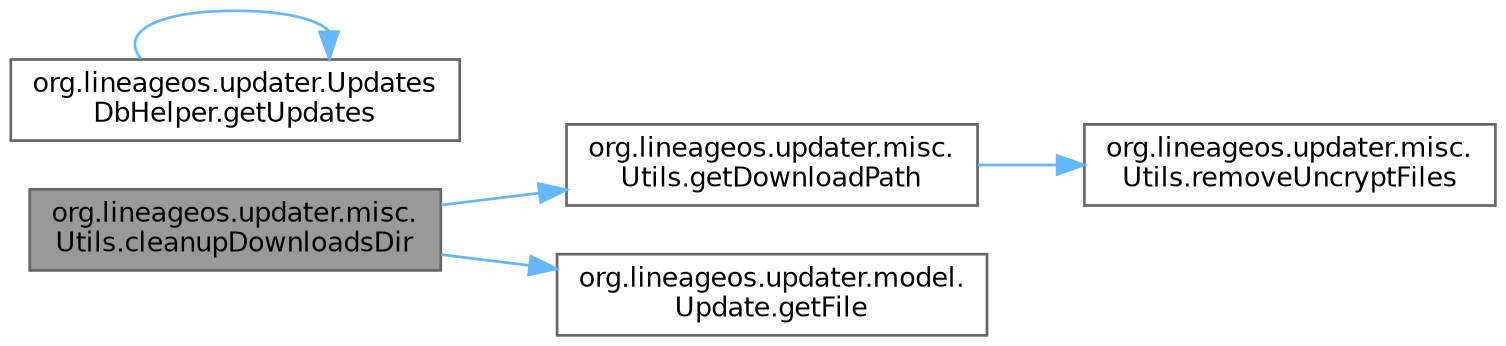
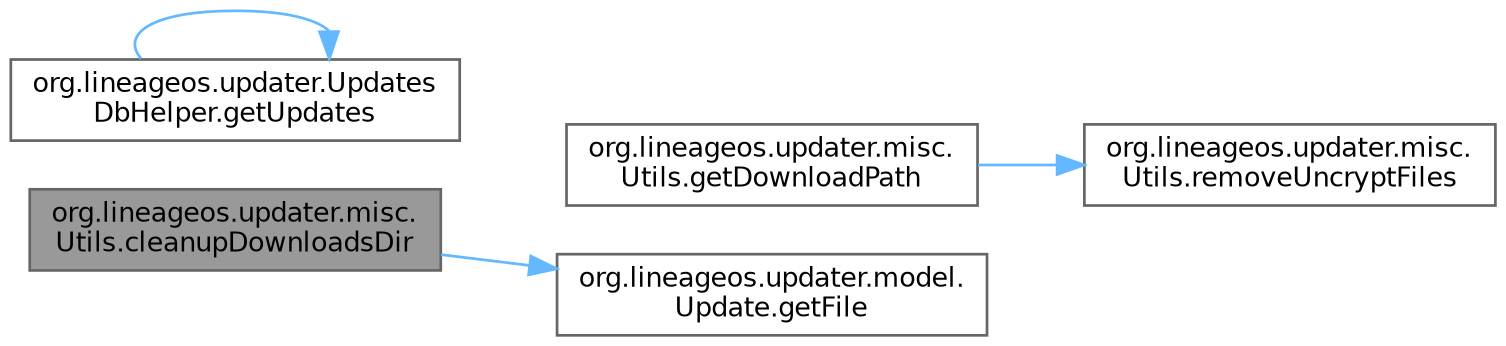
(490, 199) -> none
